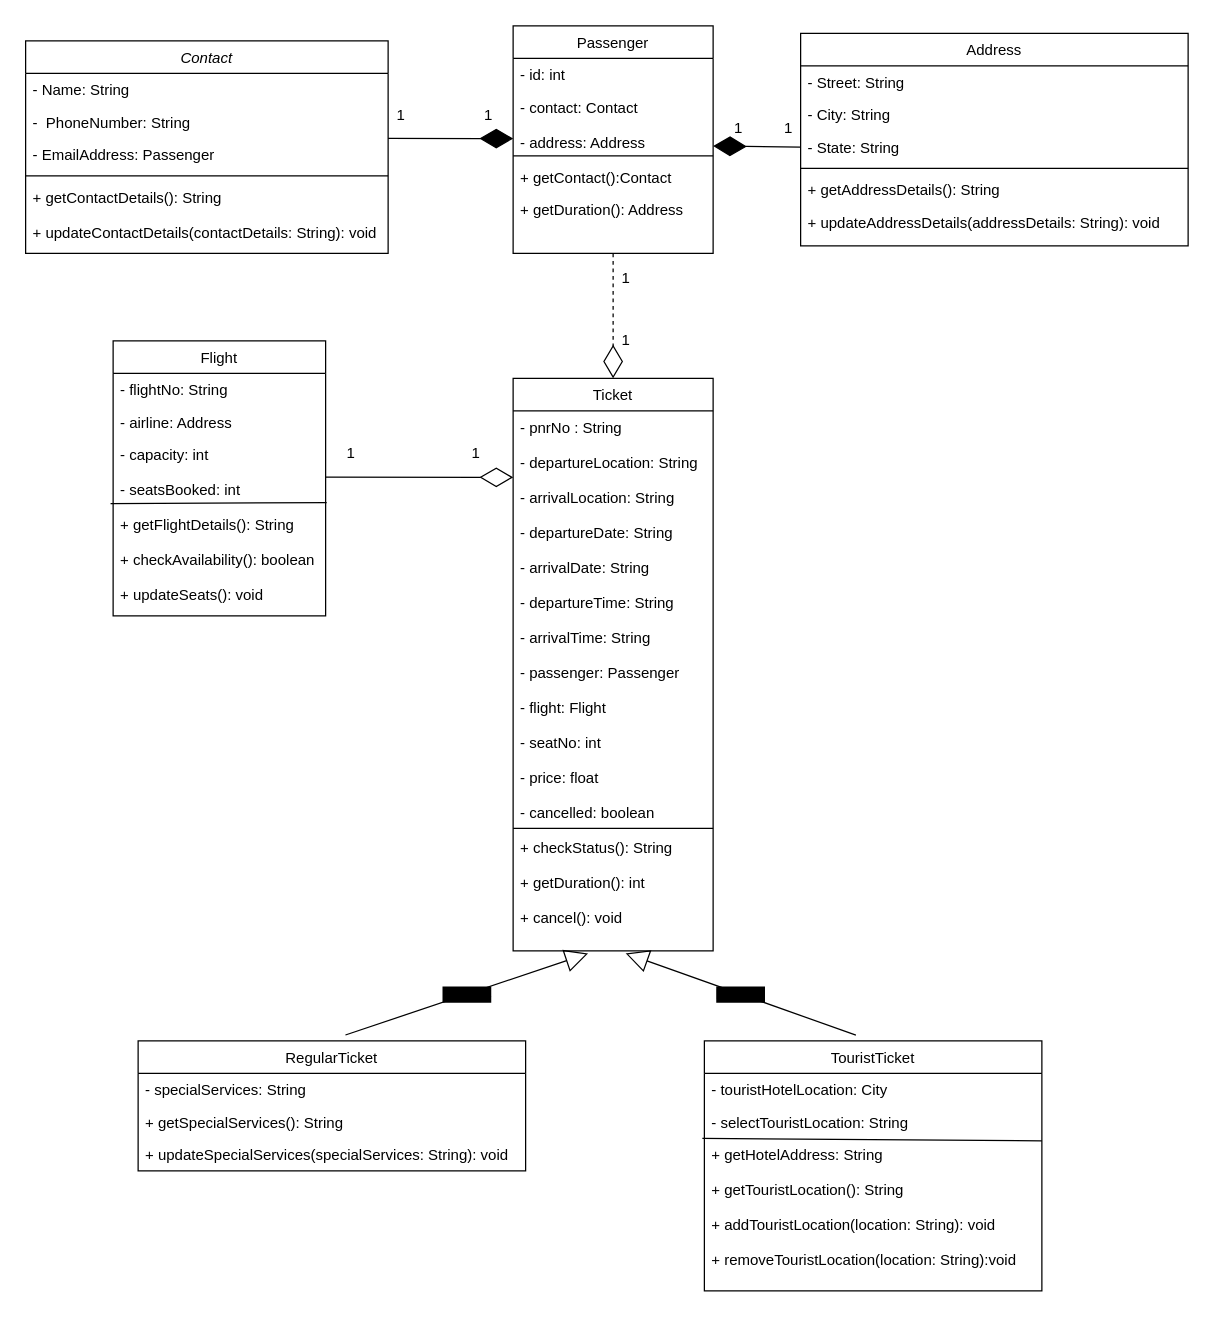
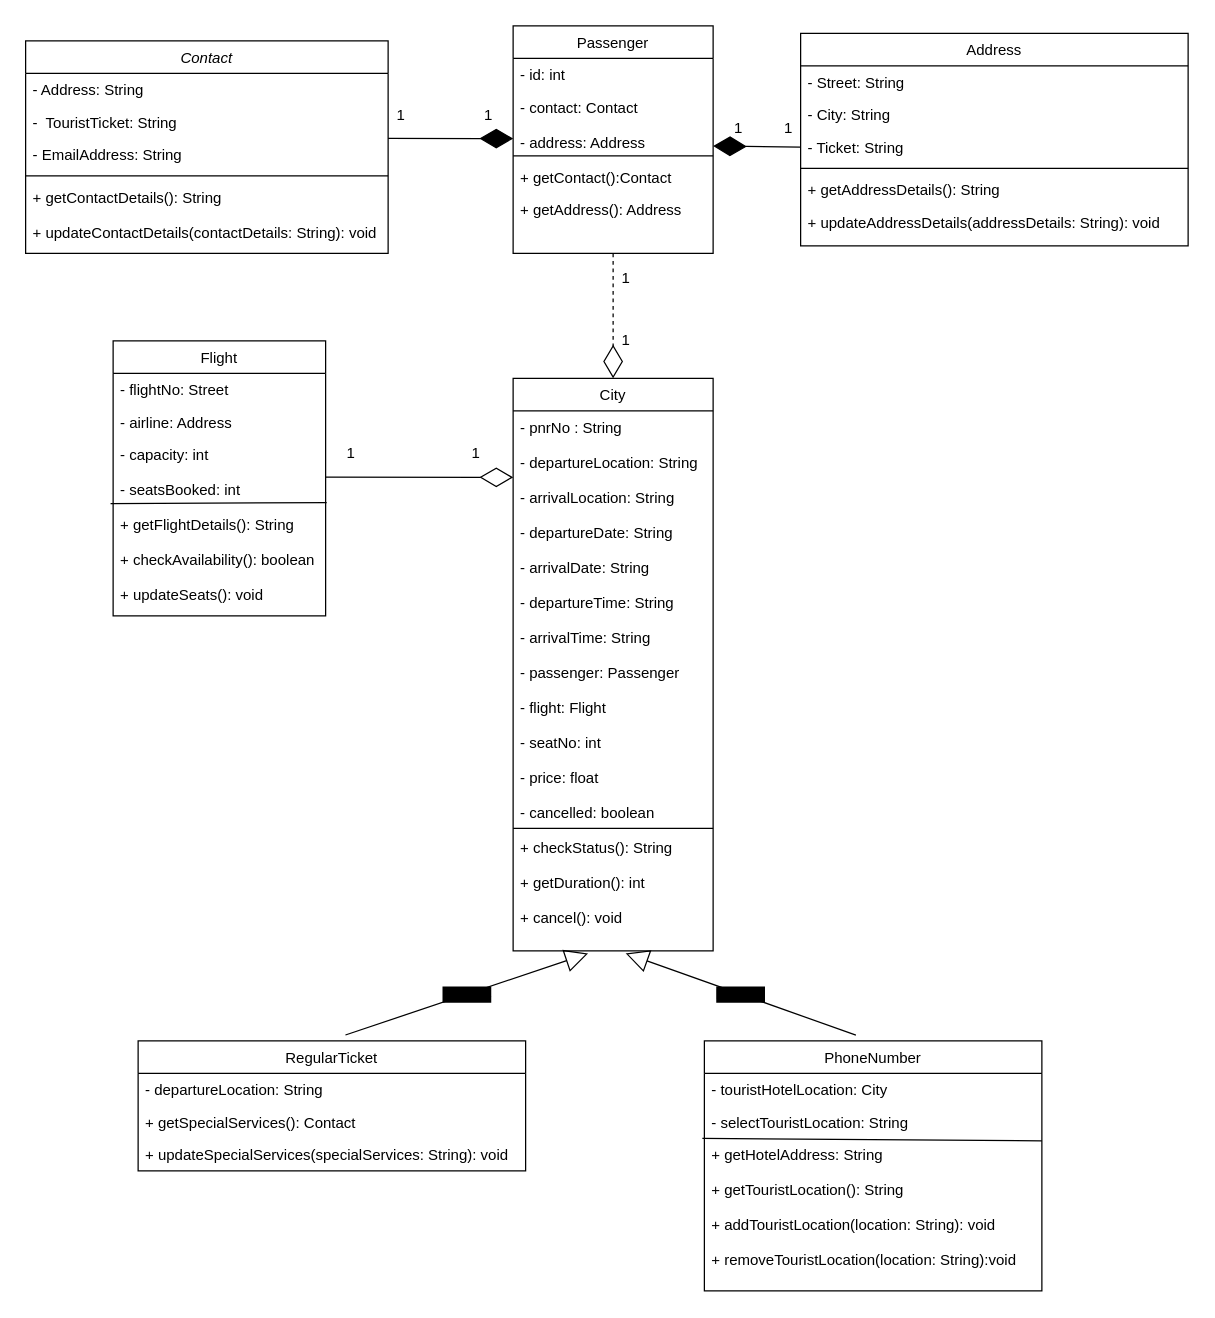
(84, 90) -> (96, 90)
(117, 123) -> (122, 123)
(863, 148) -> (865, 148)
(128, 155) -> (113, 155)
(613, 210) -> (611, 210)
(184, 390) -> (186, 390)
(613, 395) -> (613, 395)
(873, 1058) -> (873, 1058)
(236, 1090) -> (249, 1090)
(257, 1123) -> (264, 1123)
